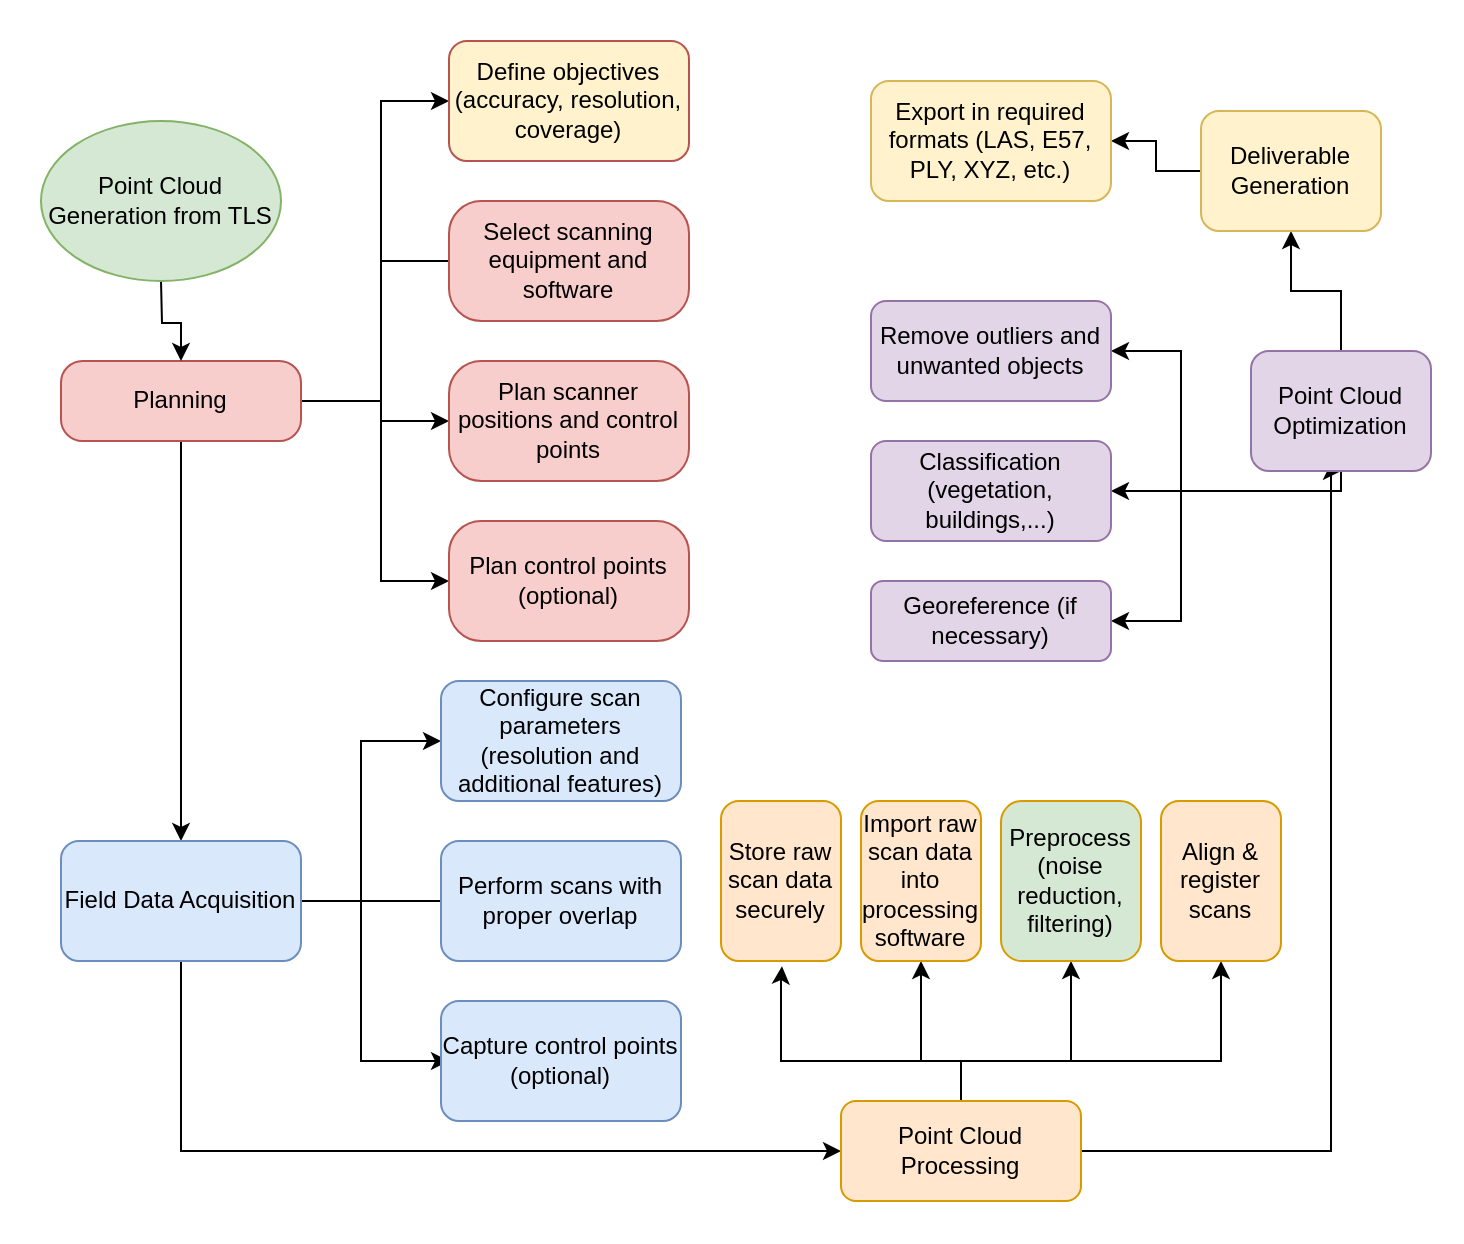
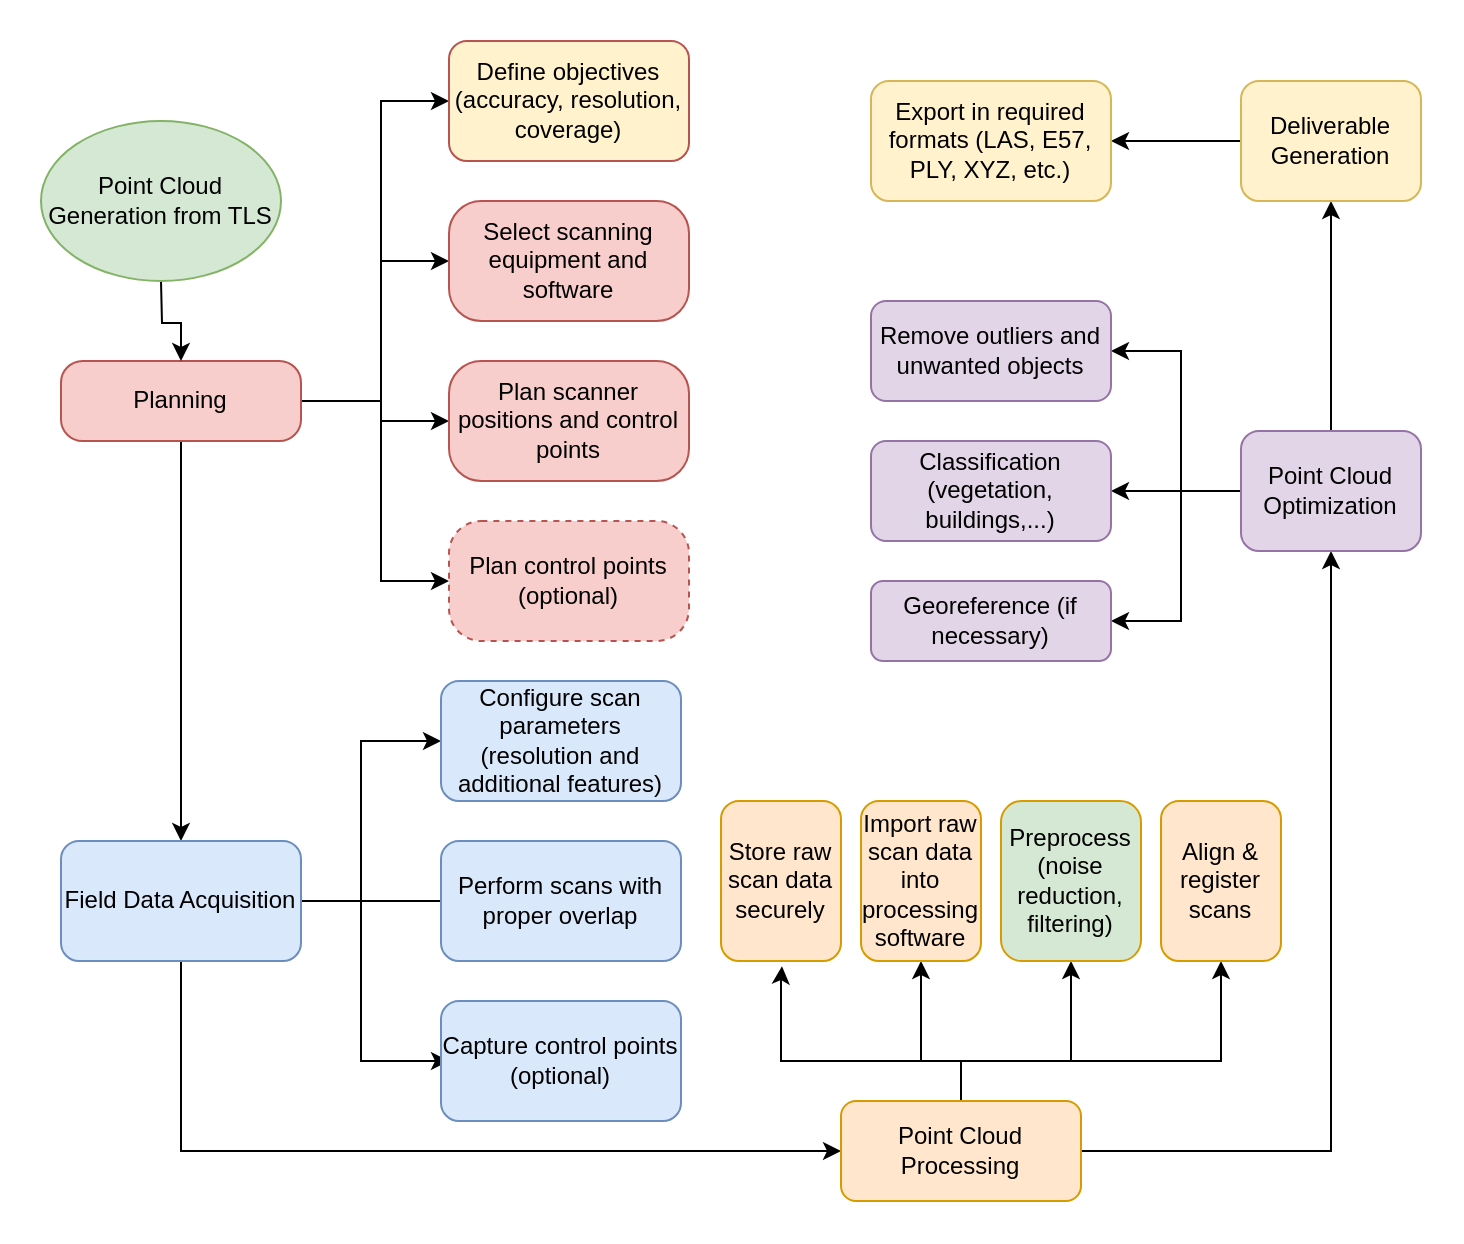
(1291, 171) -> (1331, 141)
(439, 261) -> (434, 261)
(1341, 411) -> (1331, 491)
(569, 581) -> (569, 581)
